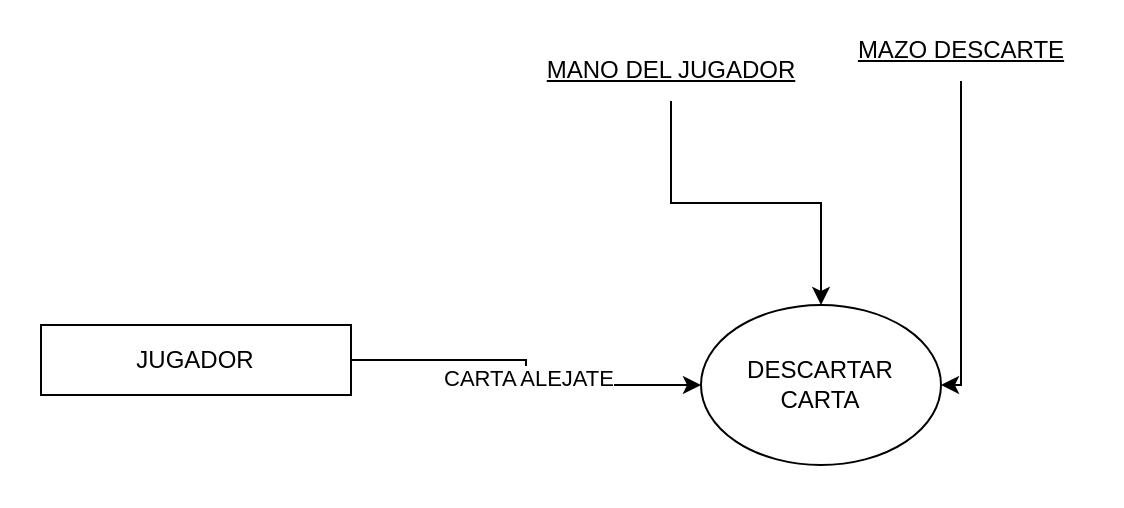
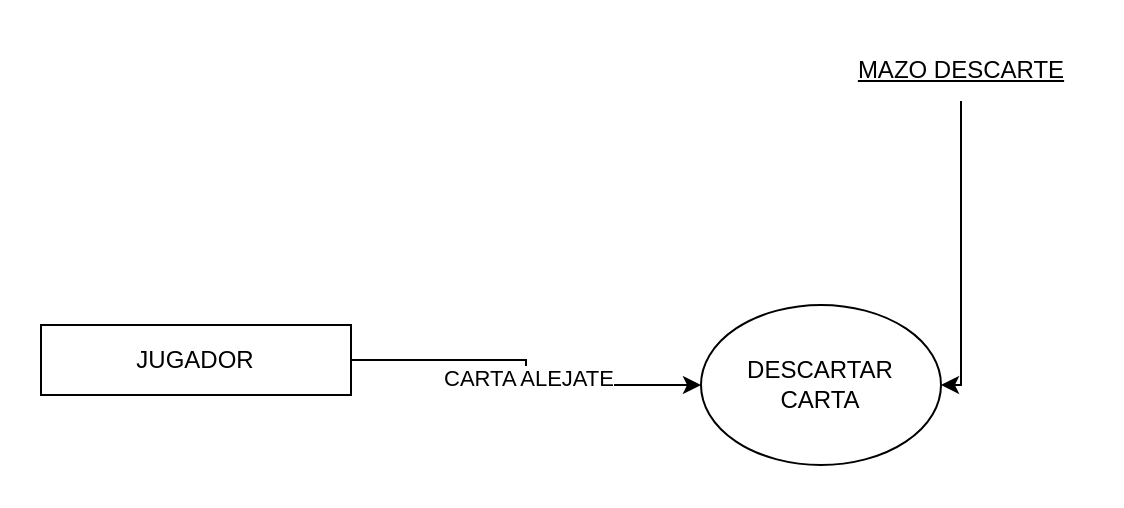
(961, 51) -> (961, 71)
(671, 71) -> none
(739, 203) -> none
